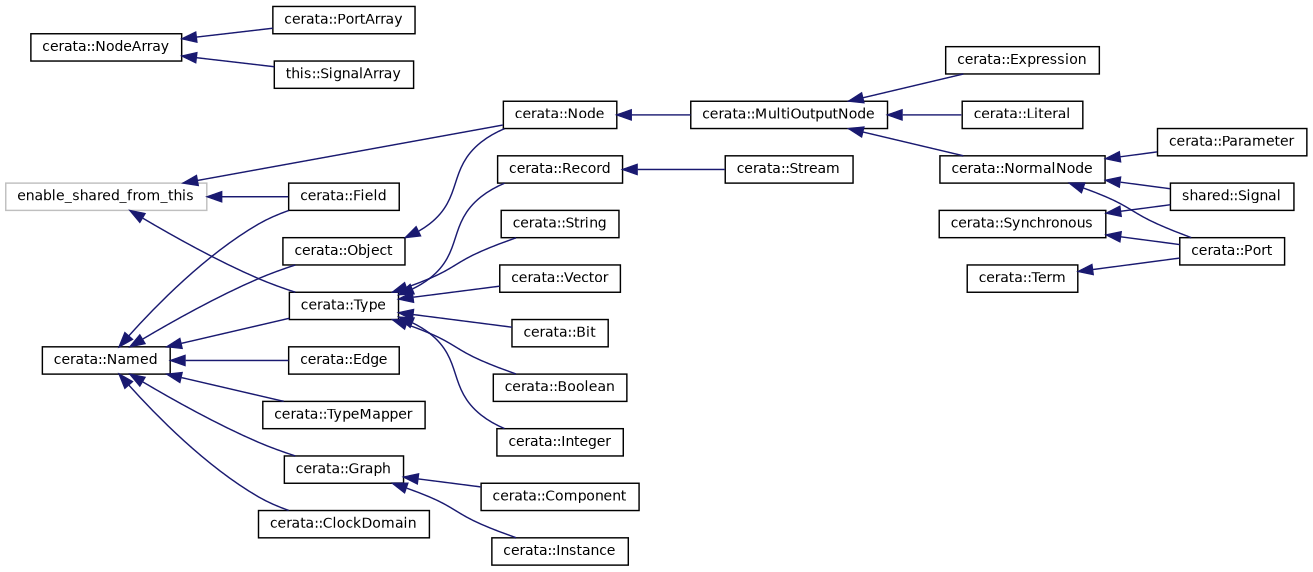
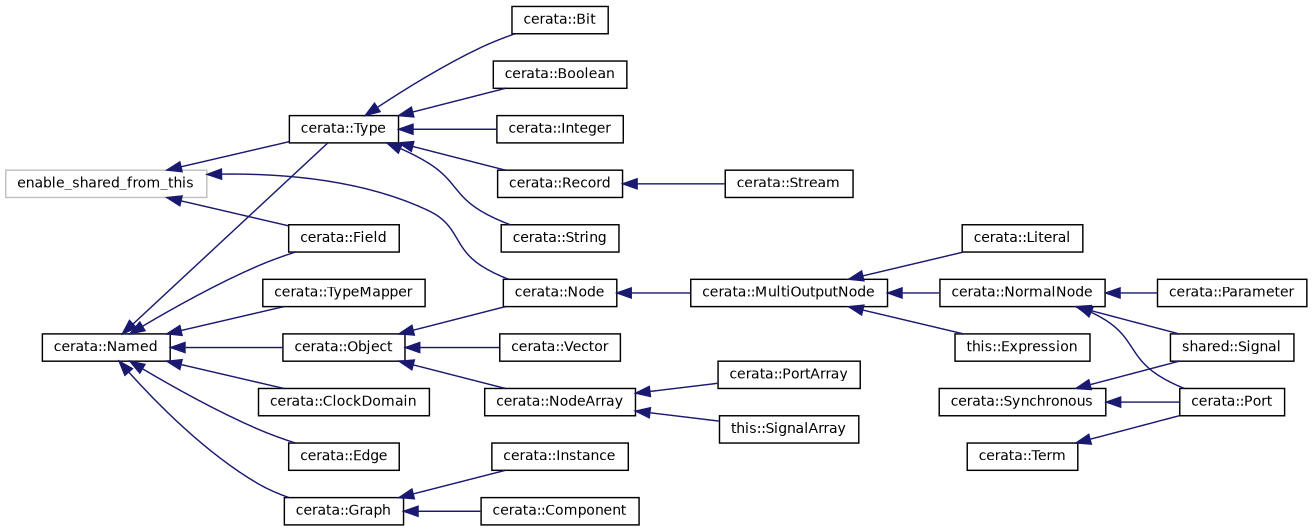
(1023, 60) -> (1023, 348)
(456, 292) -> (460, 348)
none -> (459, 377)
